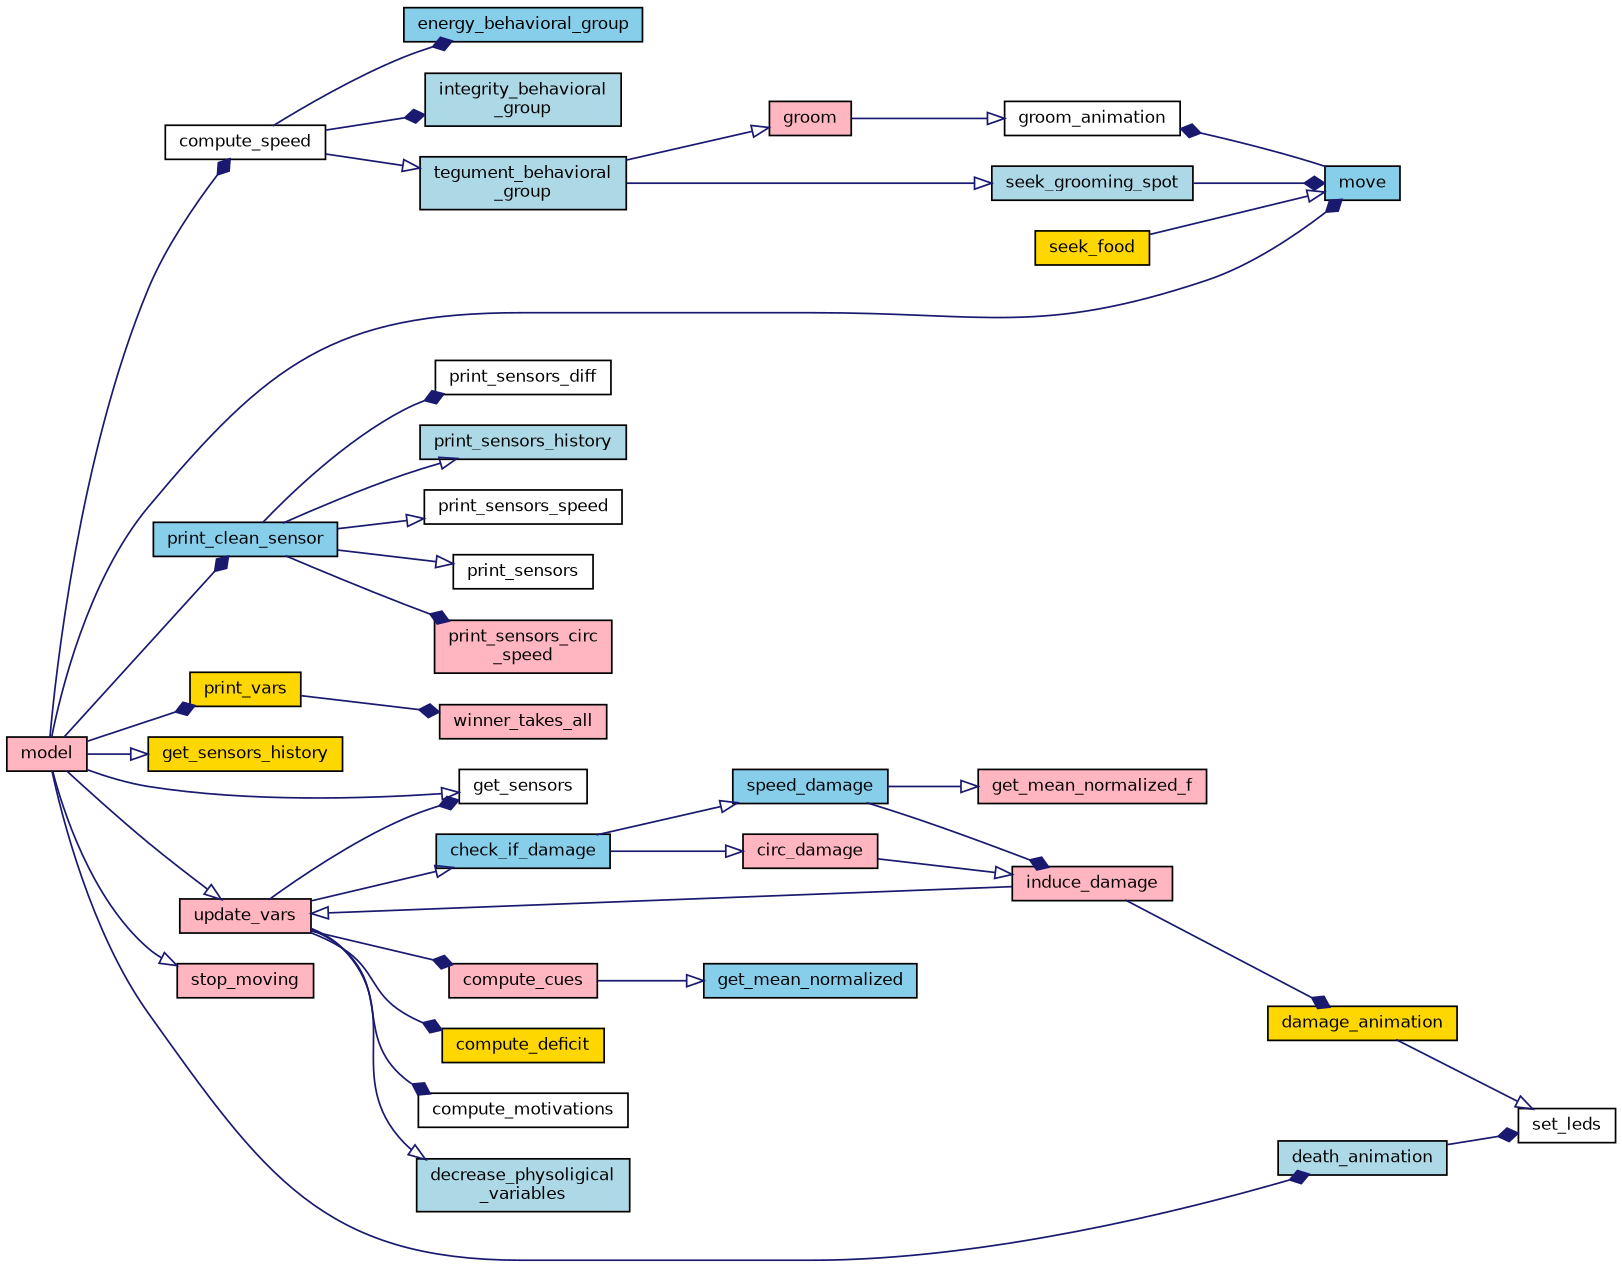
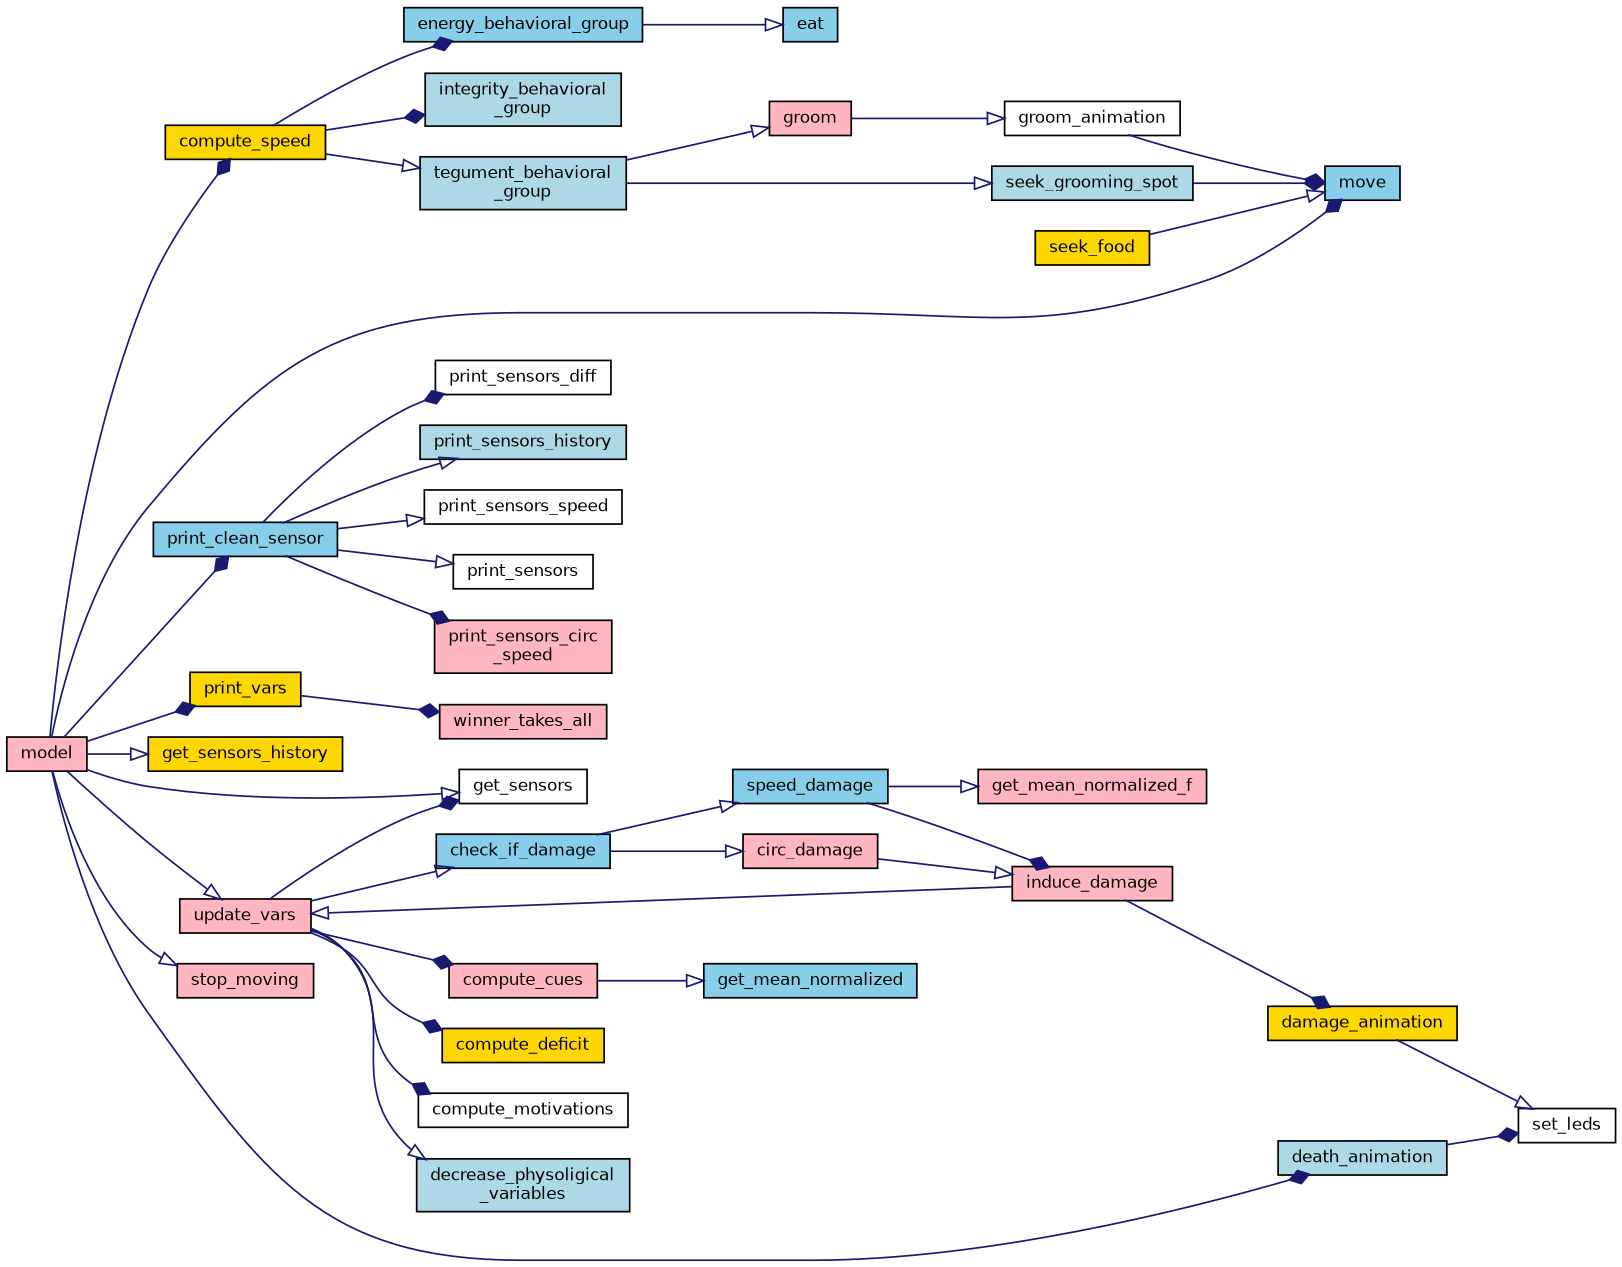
none -> (810, 25)
(245, 142) -> (245, 142)
(1264, 149) -> (1216, 159)
